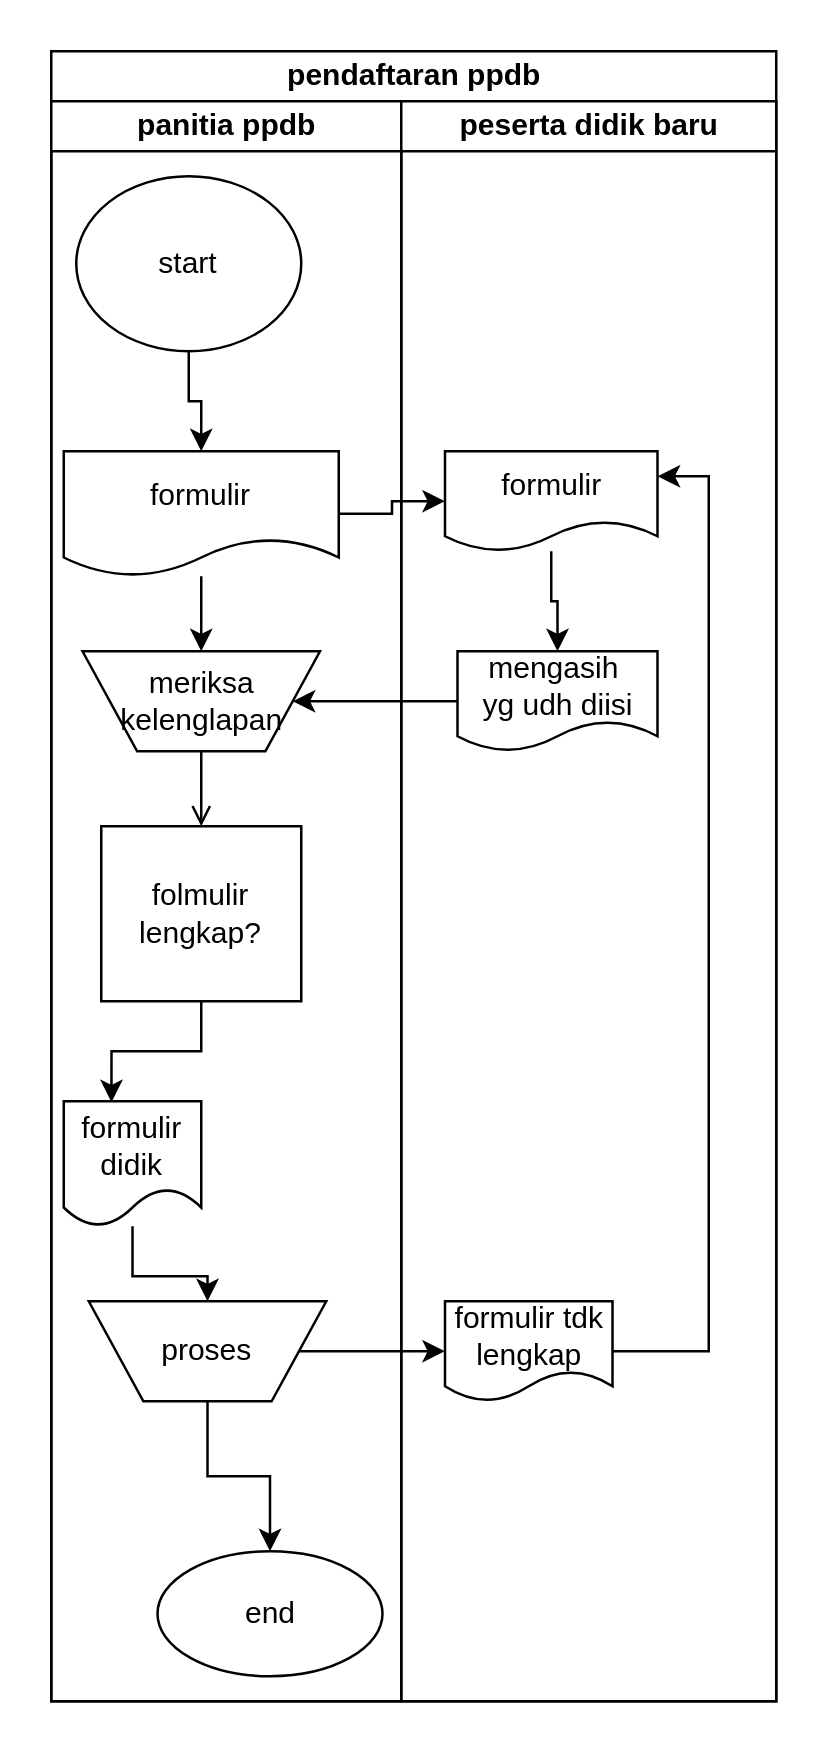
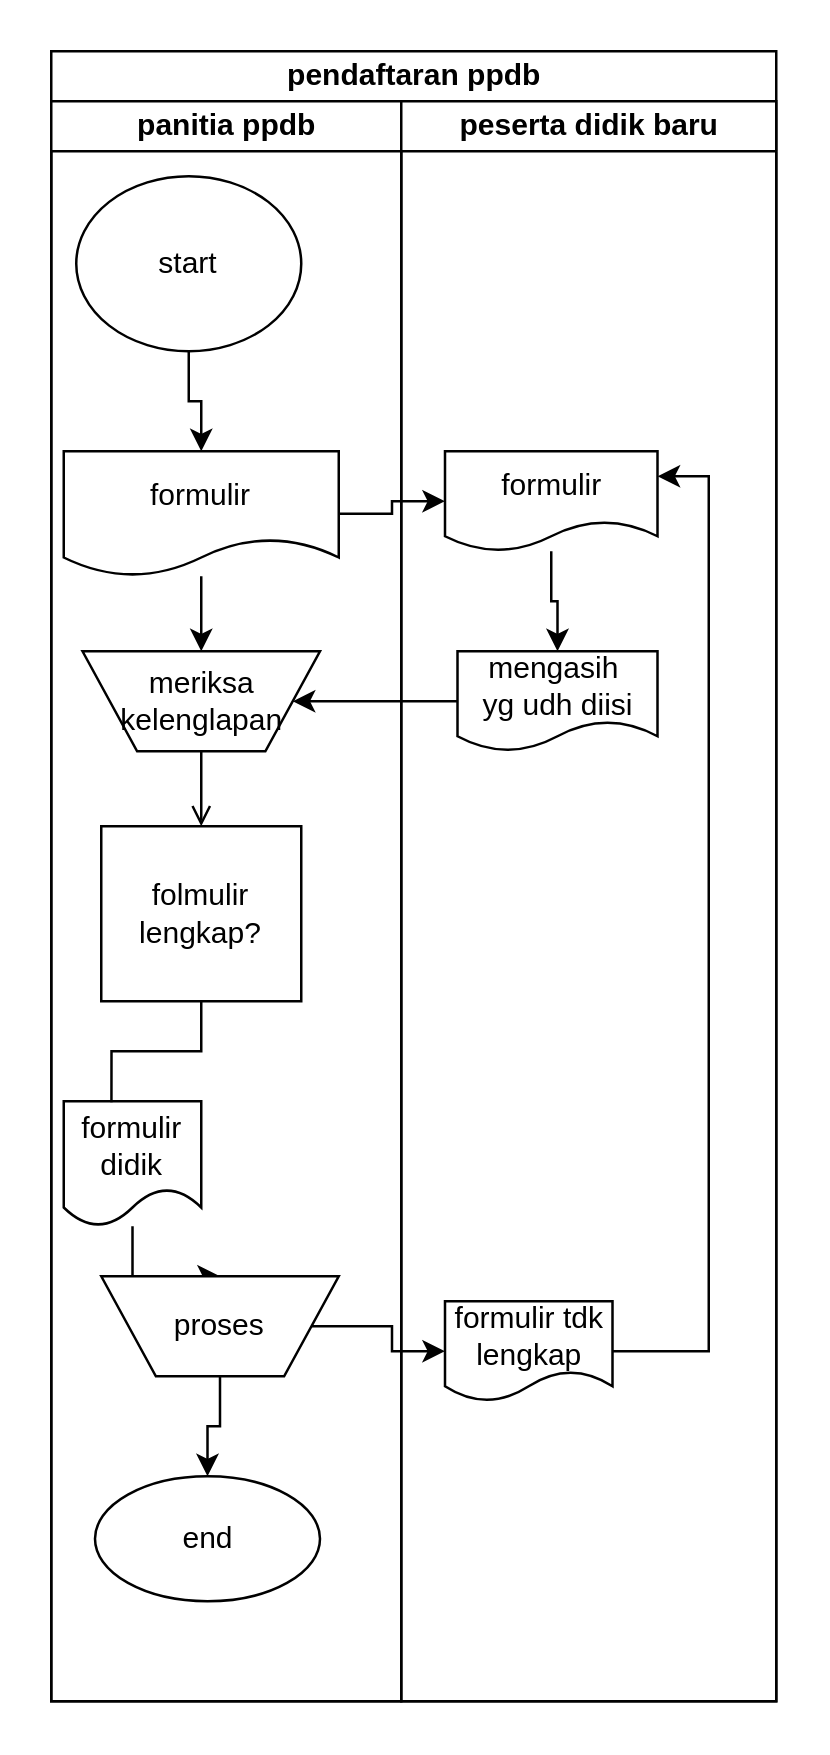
(111, 1084) -> (111, 1090)
(208, 1351) -> (220, 1326)
(270, 1614) -> (208, 1539)
